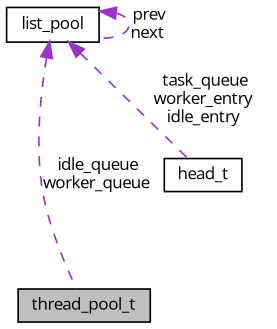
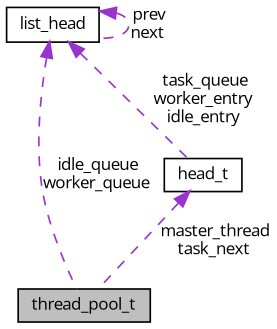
(53, 25) -> (53, 25)
none -> (138, 246)
